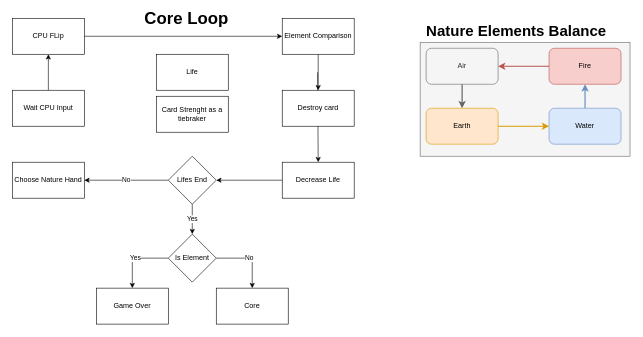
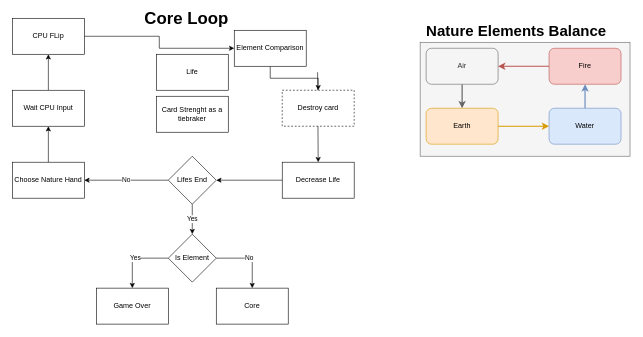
(318, 36) -> (270, 48)
(318, 108) -> (318, 108)
none -> (48, 146)
